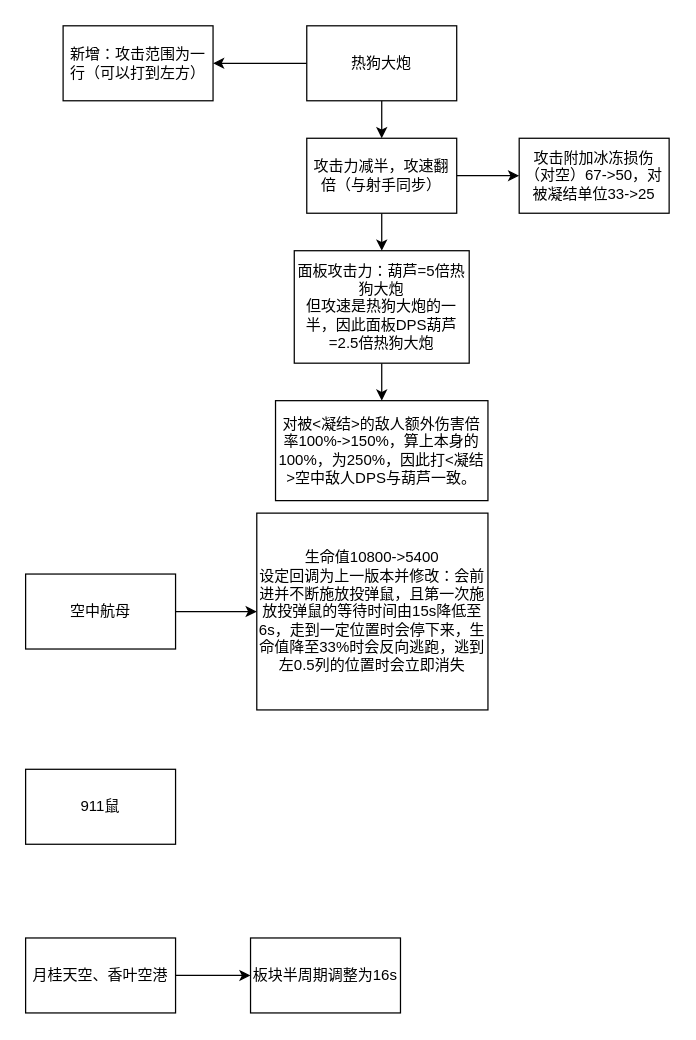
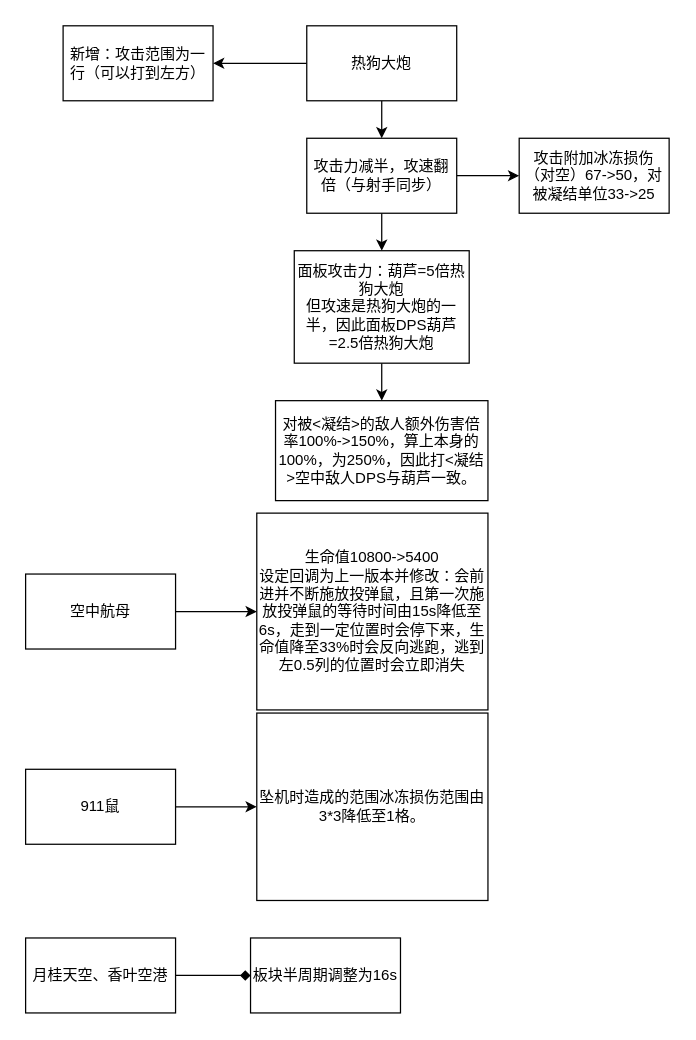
none -> (212, 807)
none -> (373, 807)
(240, 976) -> (239, 976)
